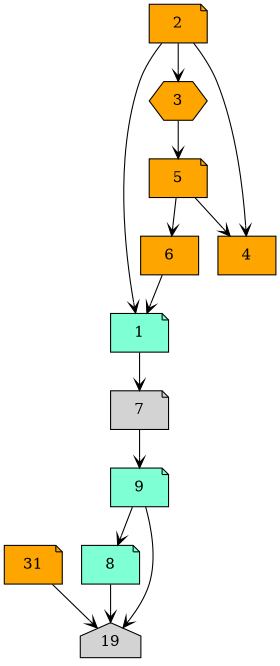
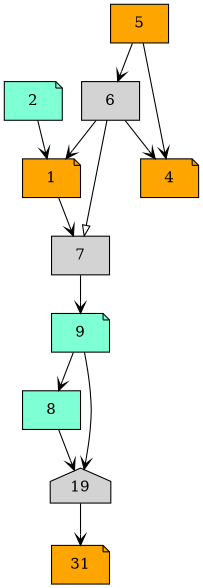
(178, 24) -> (33, 101)
(178, 101) -> none
(232, 130) -> (137, 135)
none -> (97, 173)
(178, 178) -> (140, 24)
(170, 256) -> (111, 101)
(247, 256) -> (170, 178)
(140, 333) -> (52, 178)
(140, 410) -> (81, 256)
(111, 565) -> (52, 410)
(71, 602) -> (81, 519)
